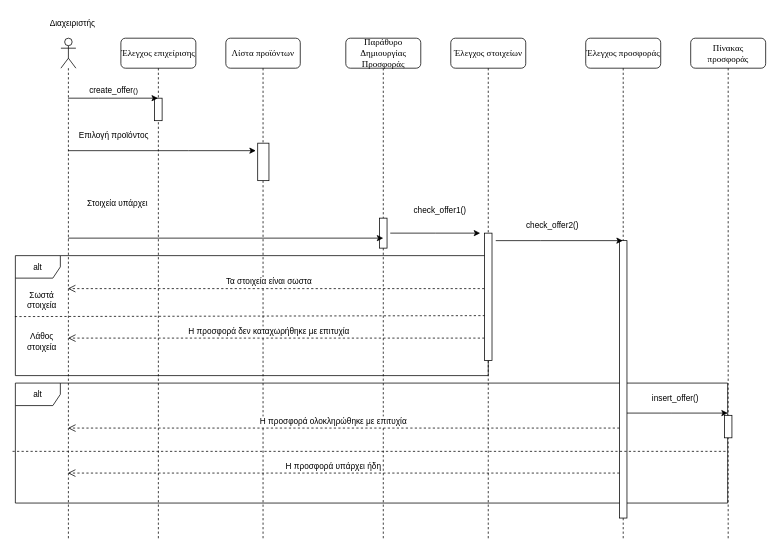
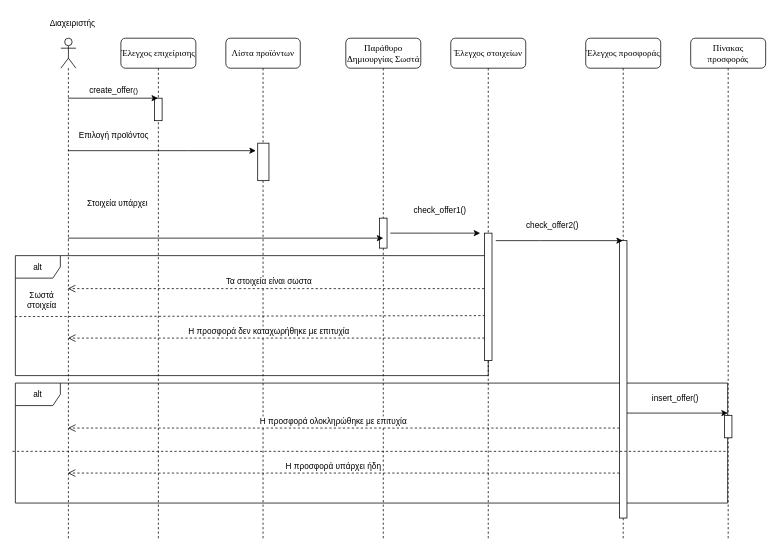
(384, 53) -> (384, 53)
(42, 342) -> none
